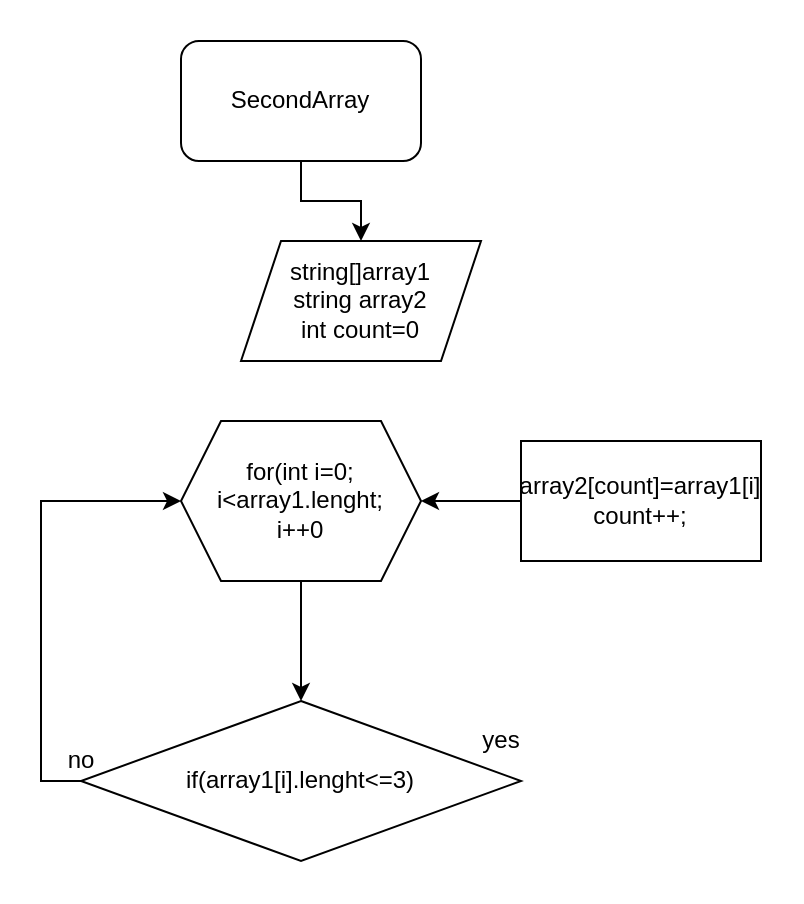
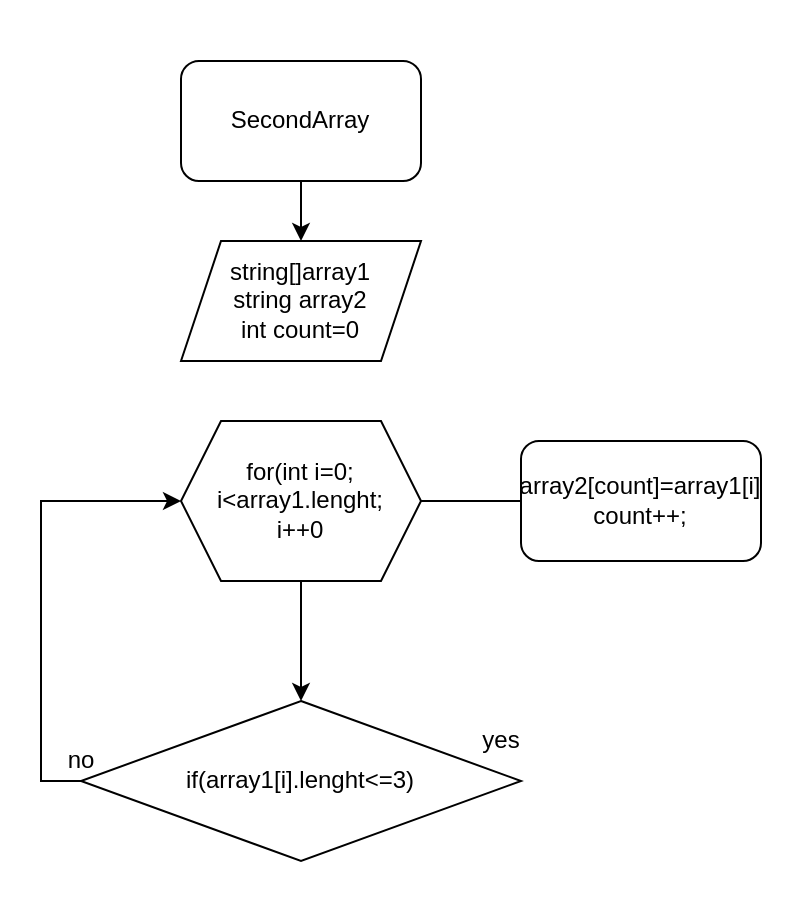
(301, 101) -> (301, 121)
(361, 301) -> (301, 301)
(436, 501) -> (430, 501)
(641, 501) -> (641, 501)
